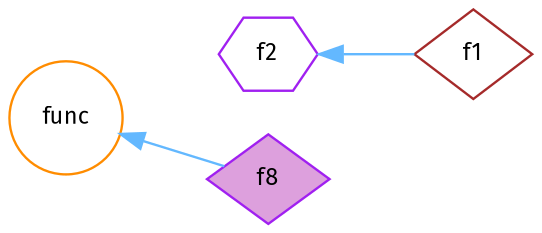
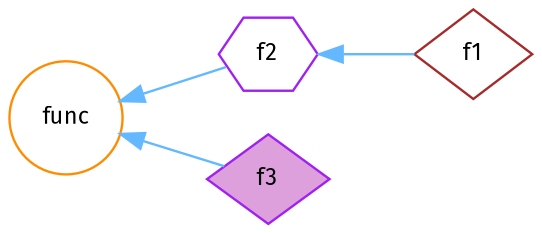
none -> (185, 80)
(268, 179) -> (268, 179)
